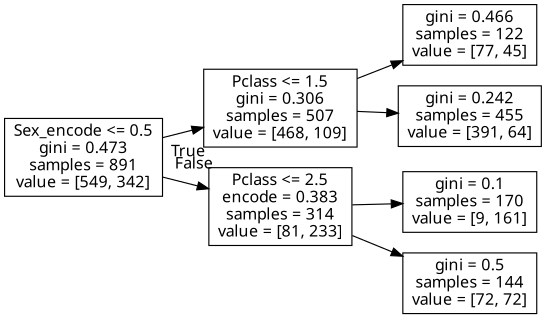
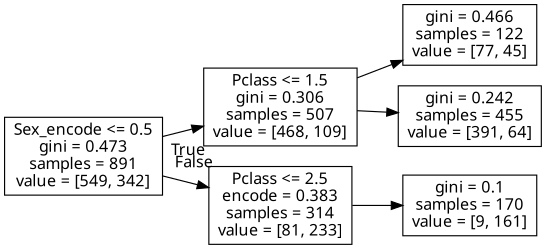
(470, 283) -> none
